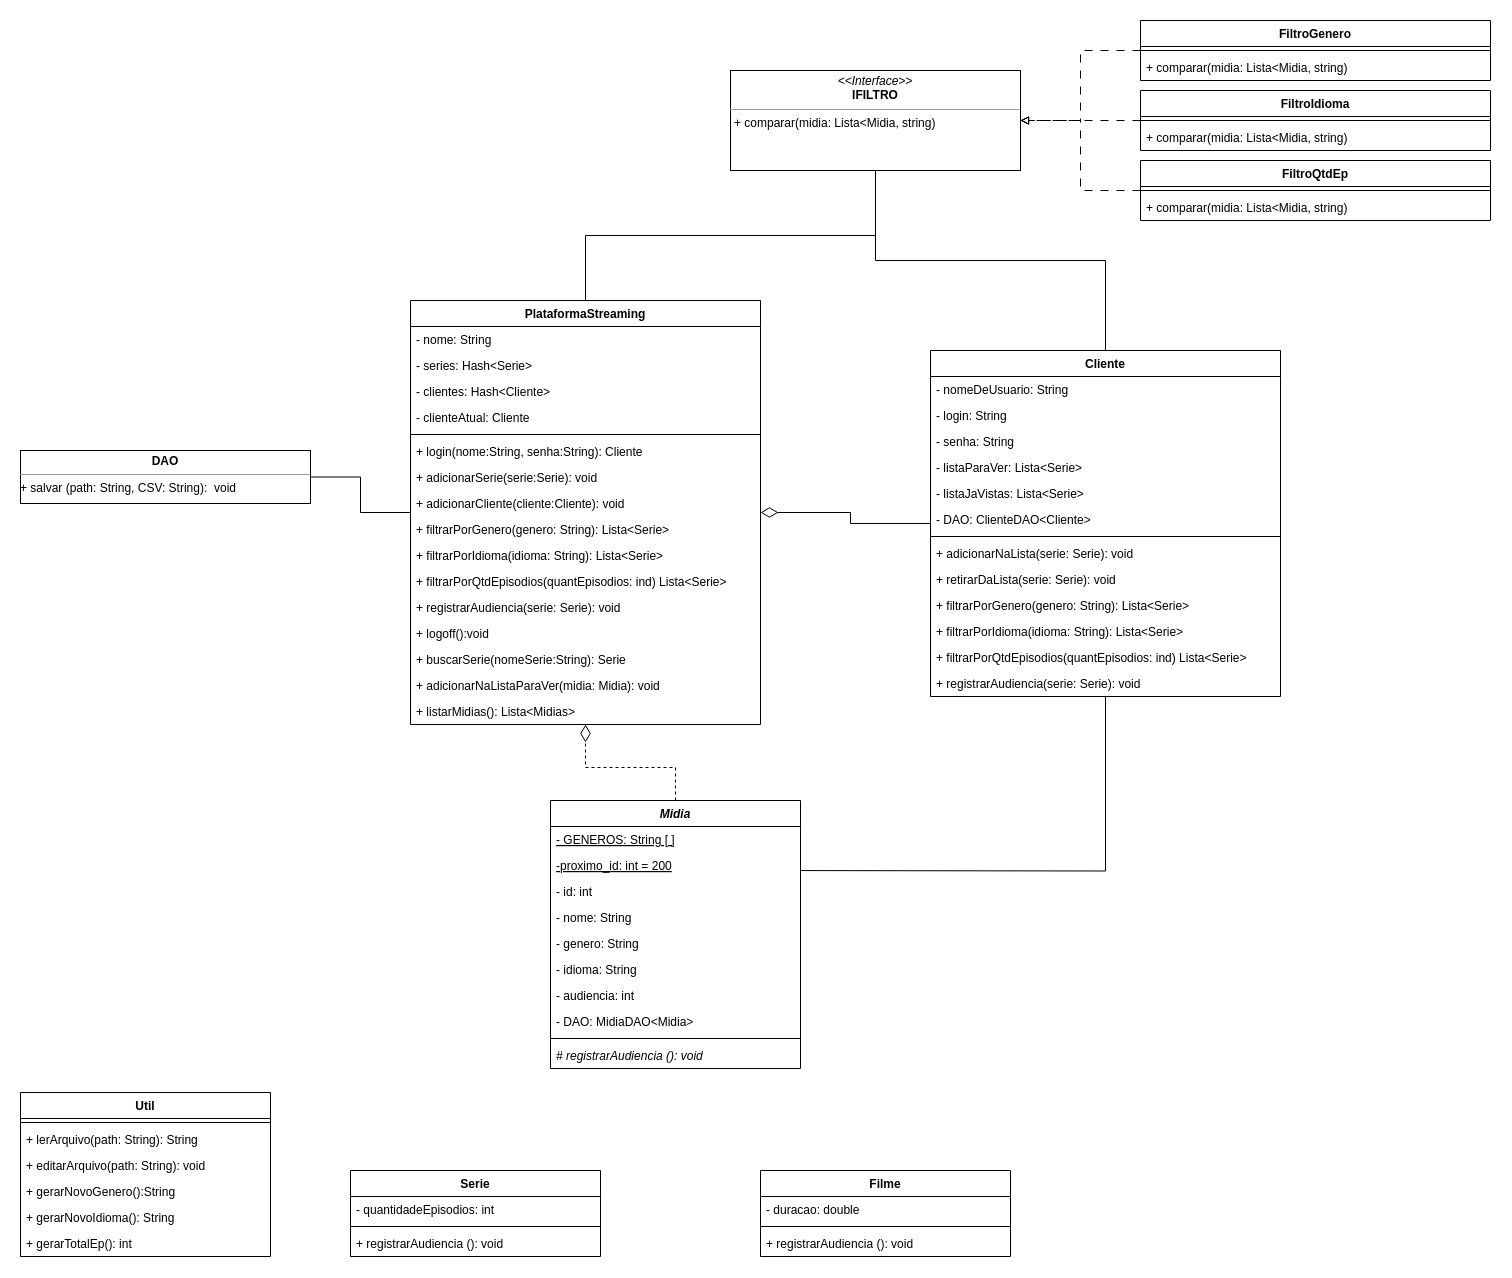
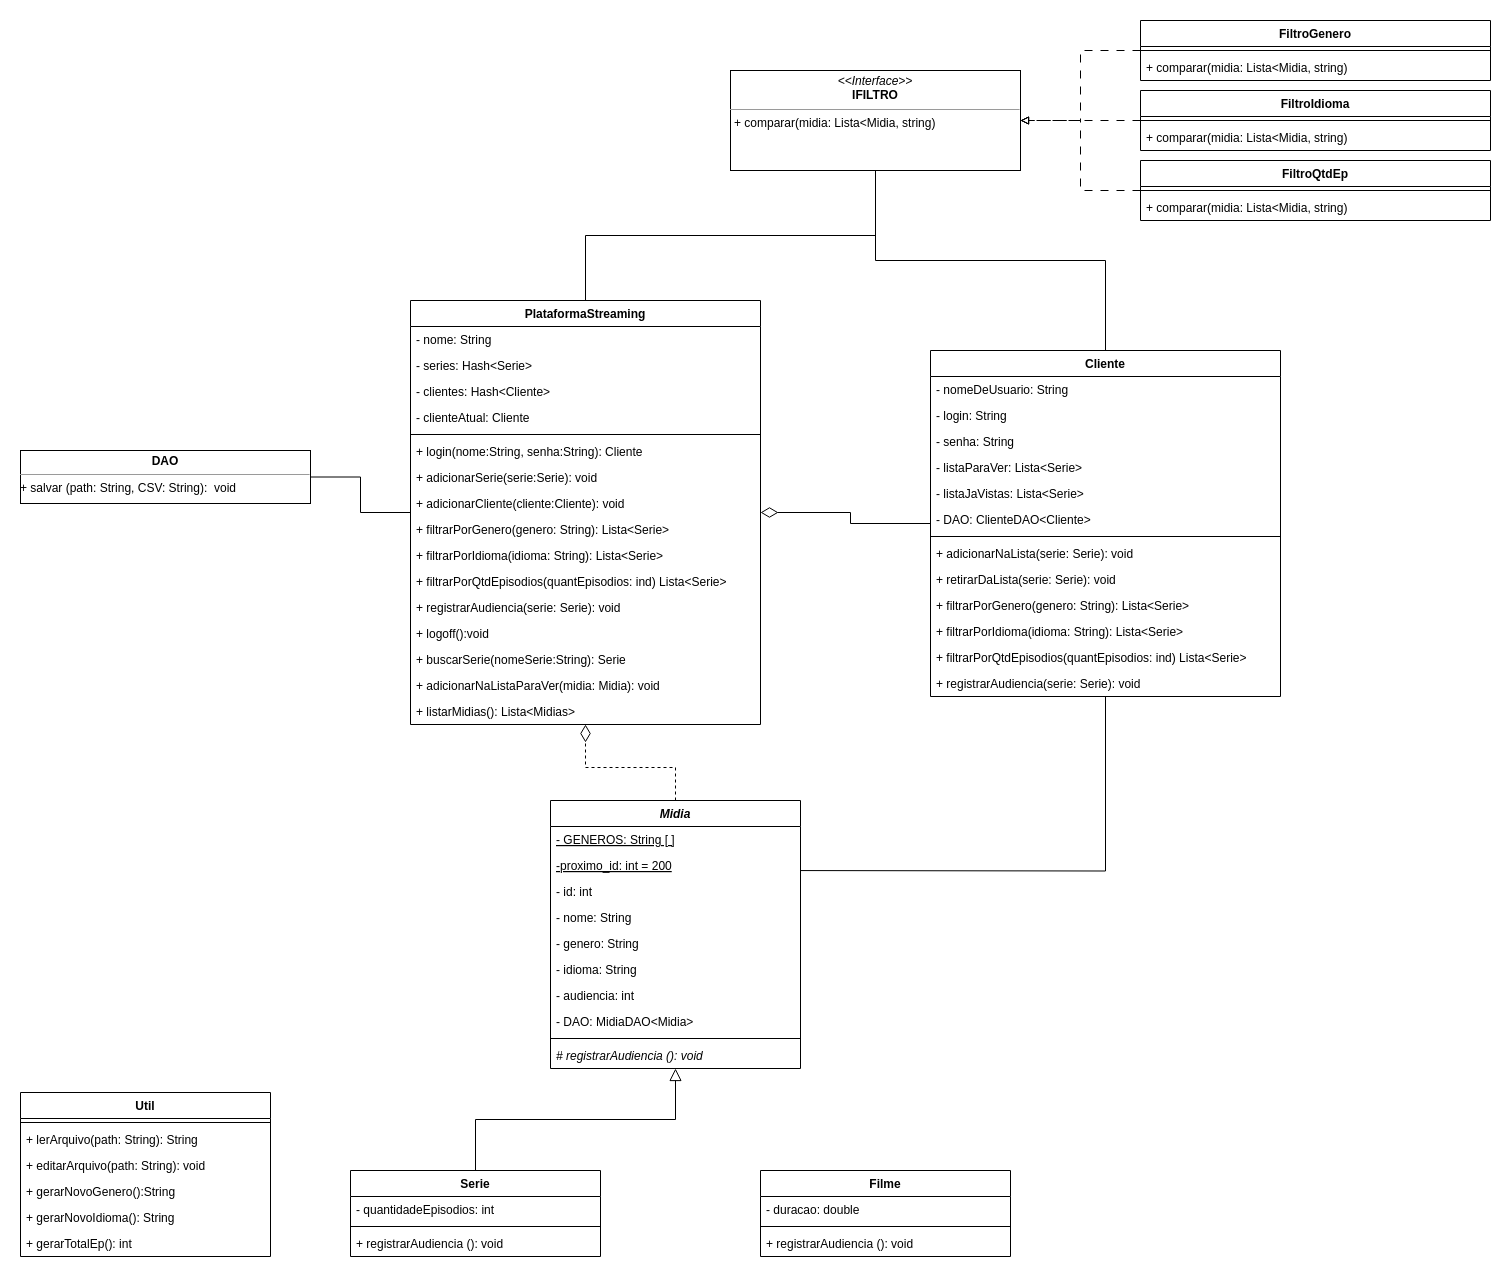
none -> (569, 1120)
